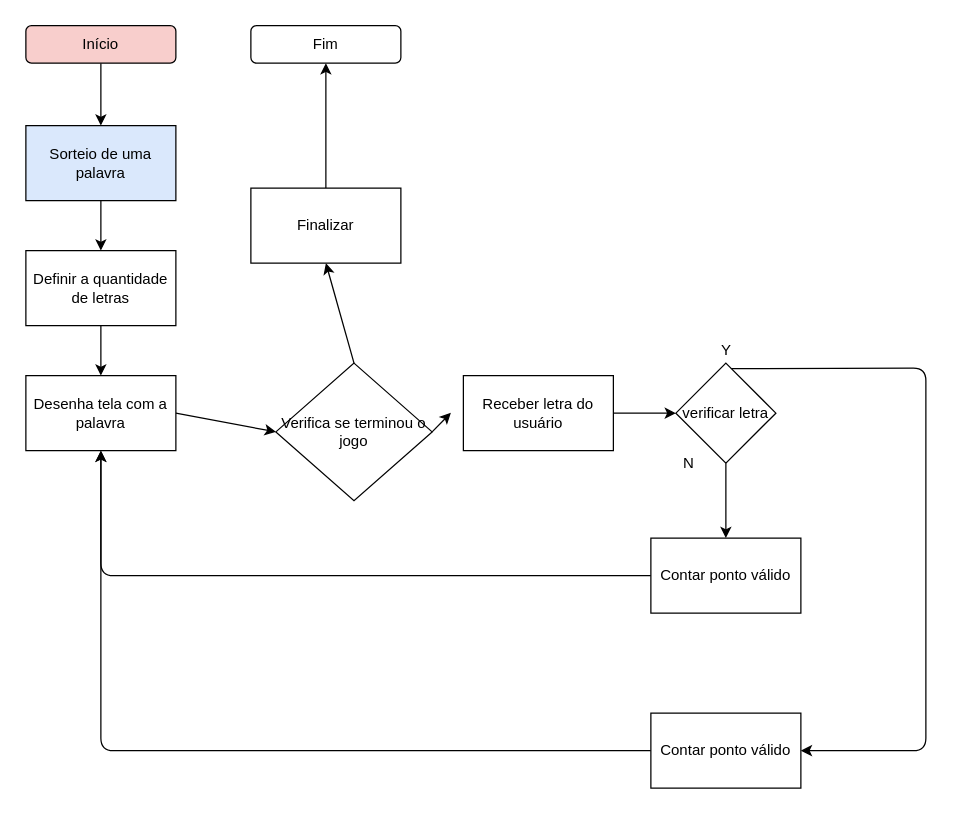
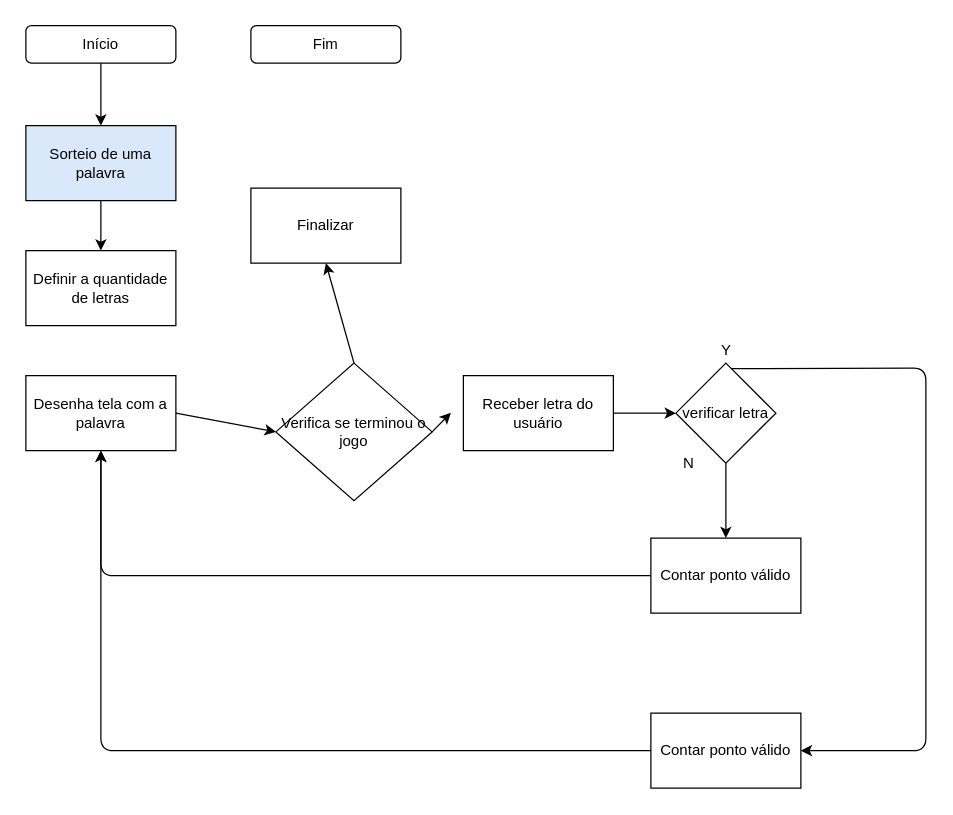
(101, 44) -> (101, 44)
(326, 130) -> none
(101, 347) -> none
